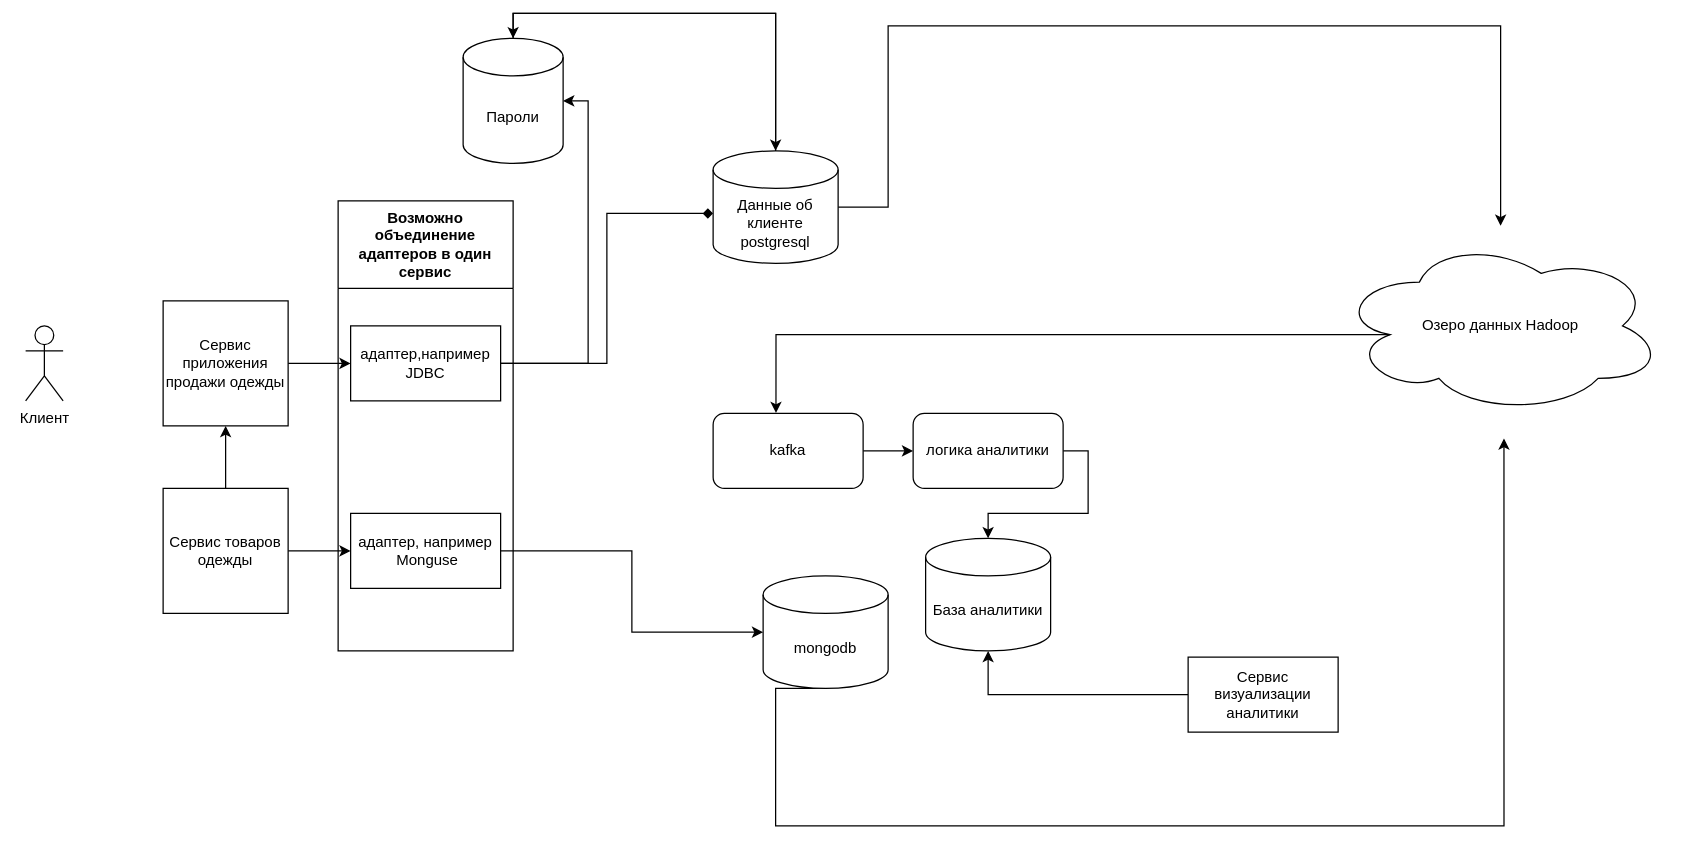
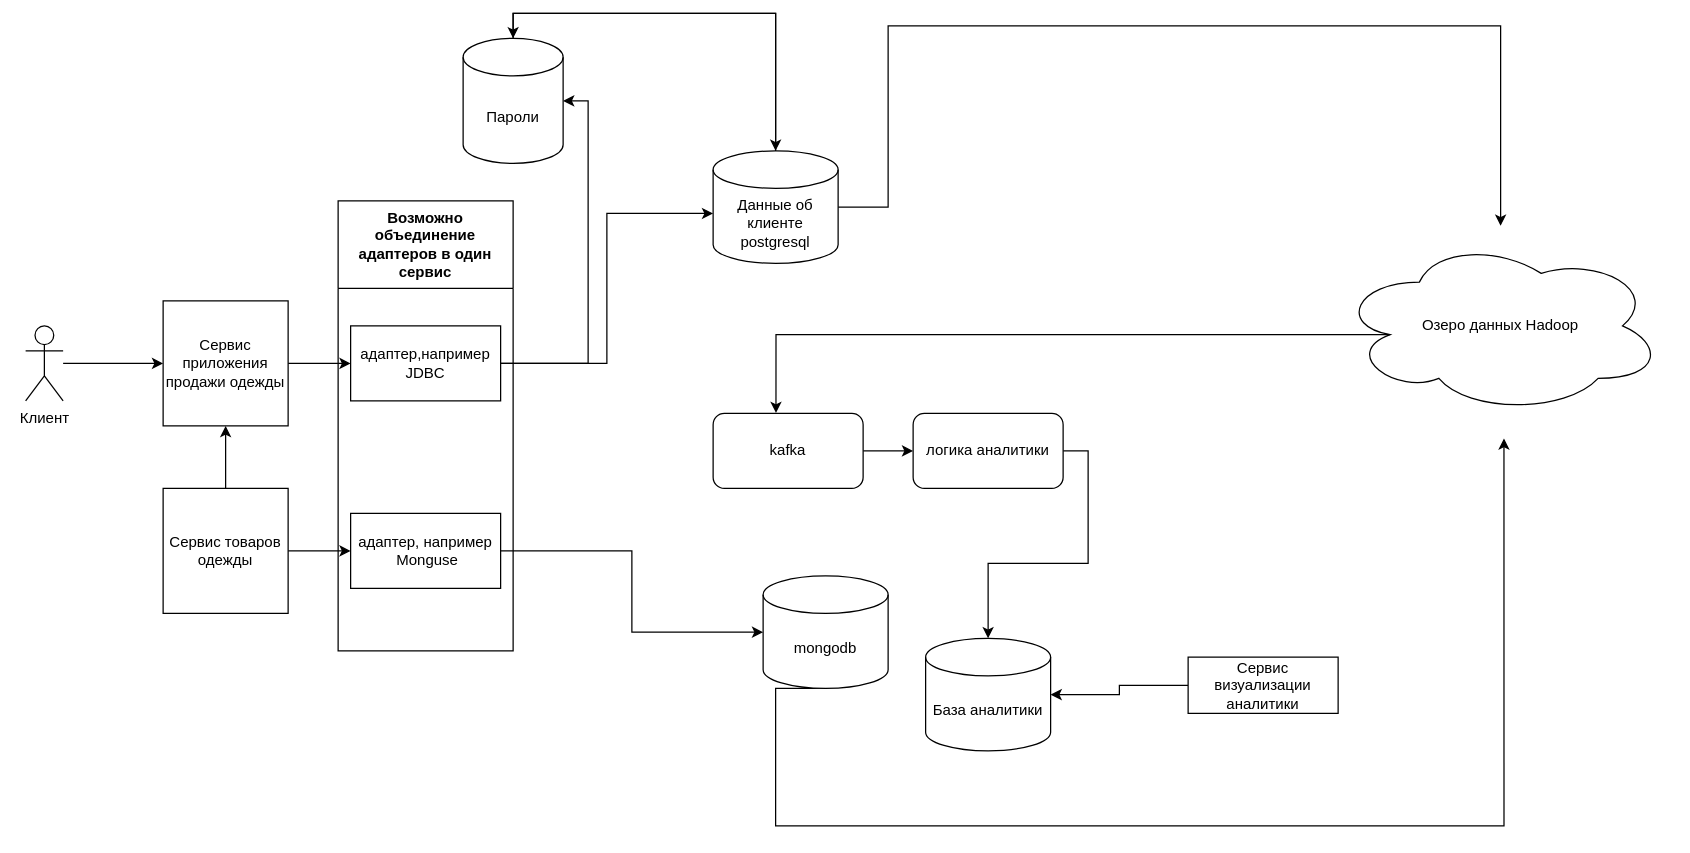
(702, 213) -> (703, 213)
none -> (109, 363)
(988, 594) -> (988, 694)
(1263, 694) -> (1263, 685)
